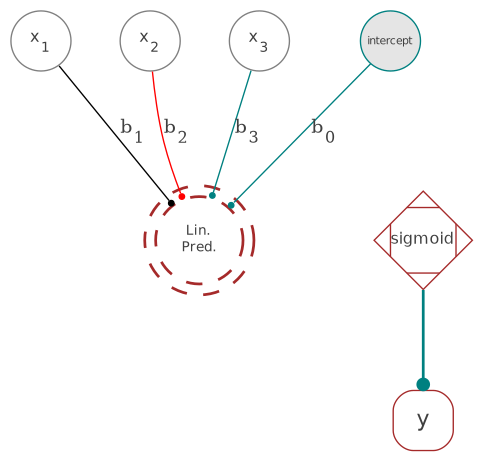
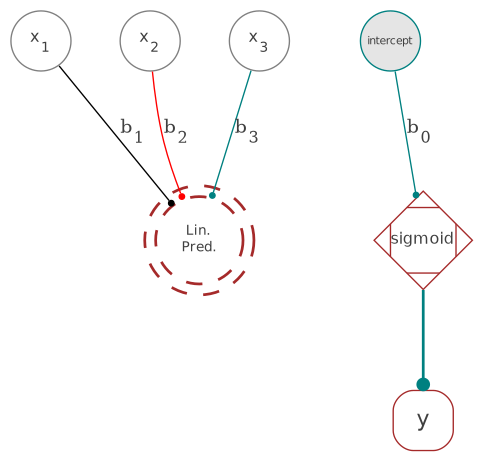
(302, 133) -> (405, 132)
